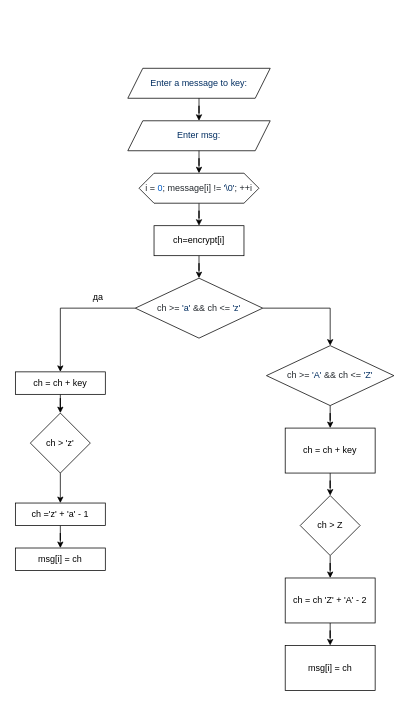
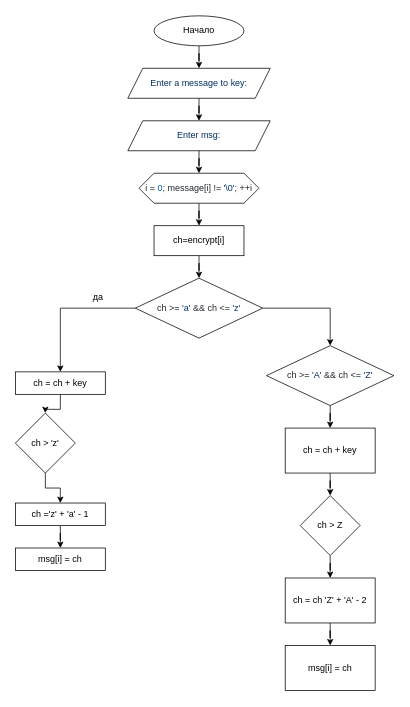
none -> (199, 30)
none -> (199, 59)
(60, 443) -> (45, 443)
